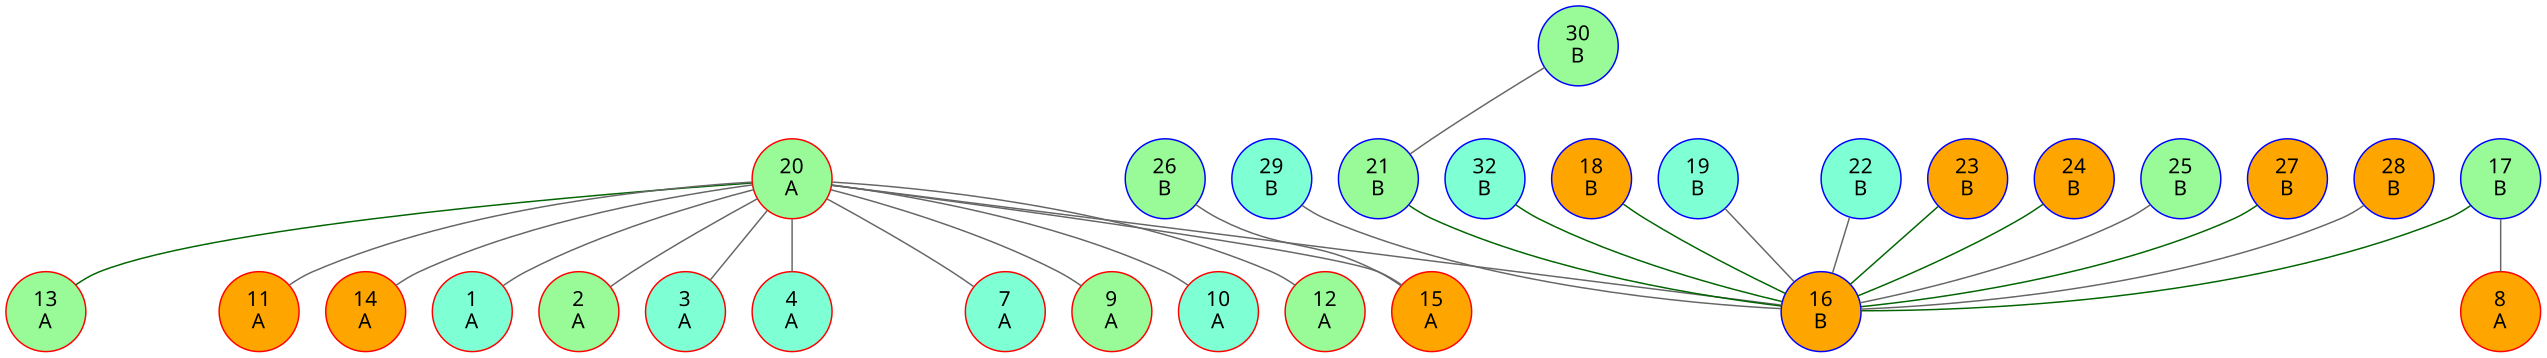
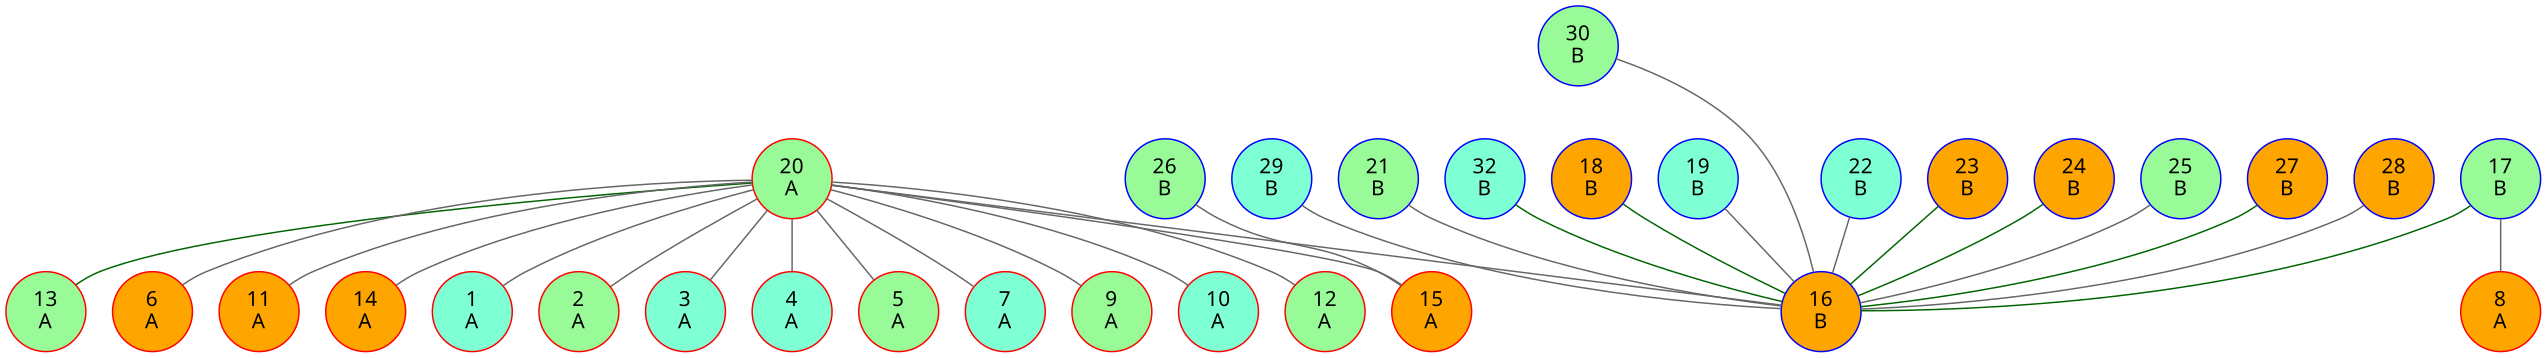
(1477, 110) -> (1748, 135)
(1590, 271) -> (1590, 271)
none -> (152, 312)
none -> (899, 312)
